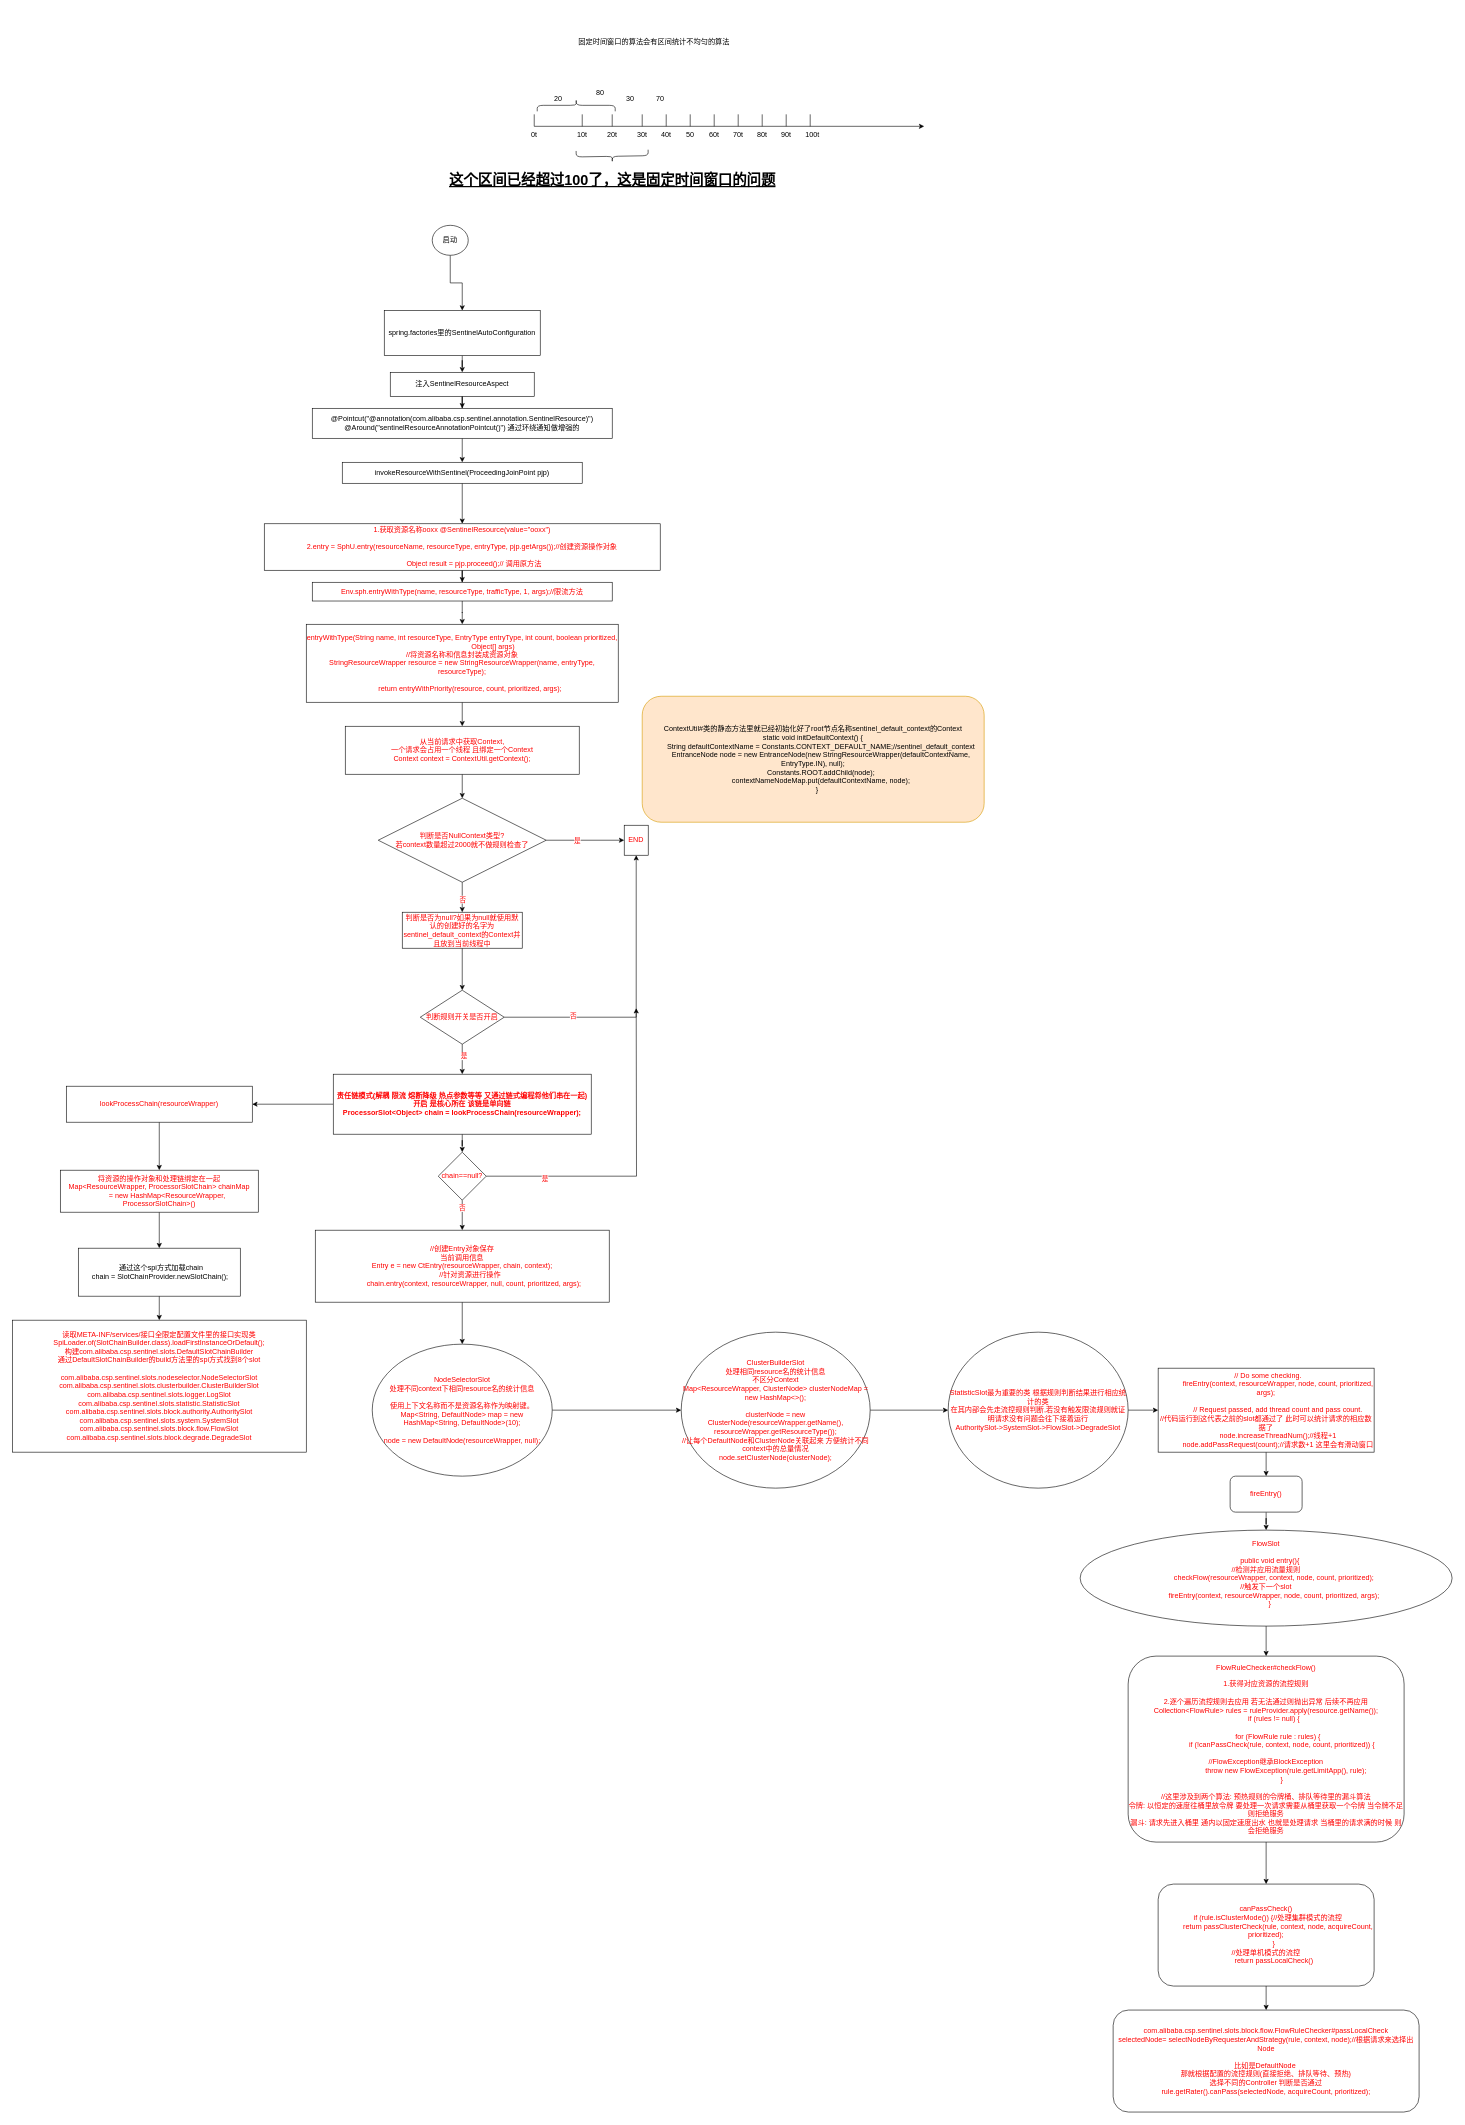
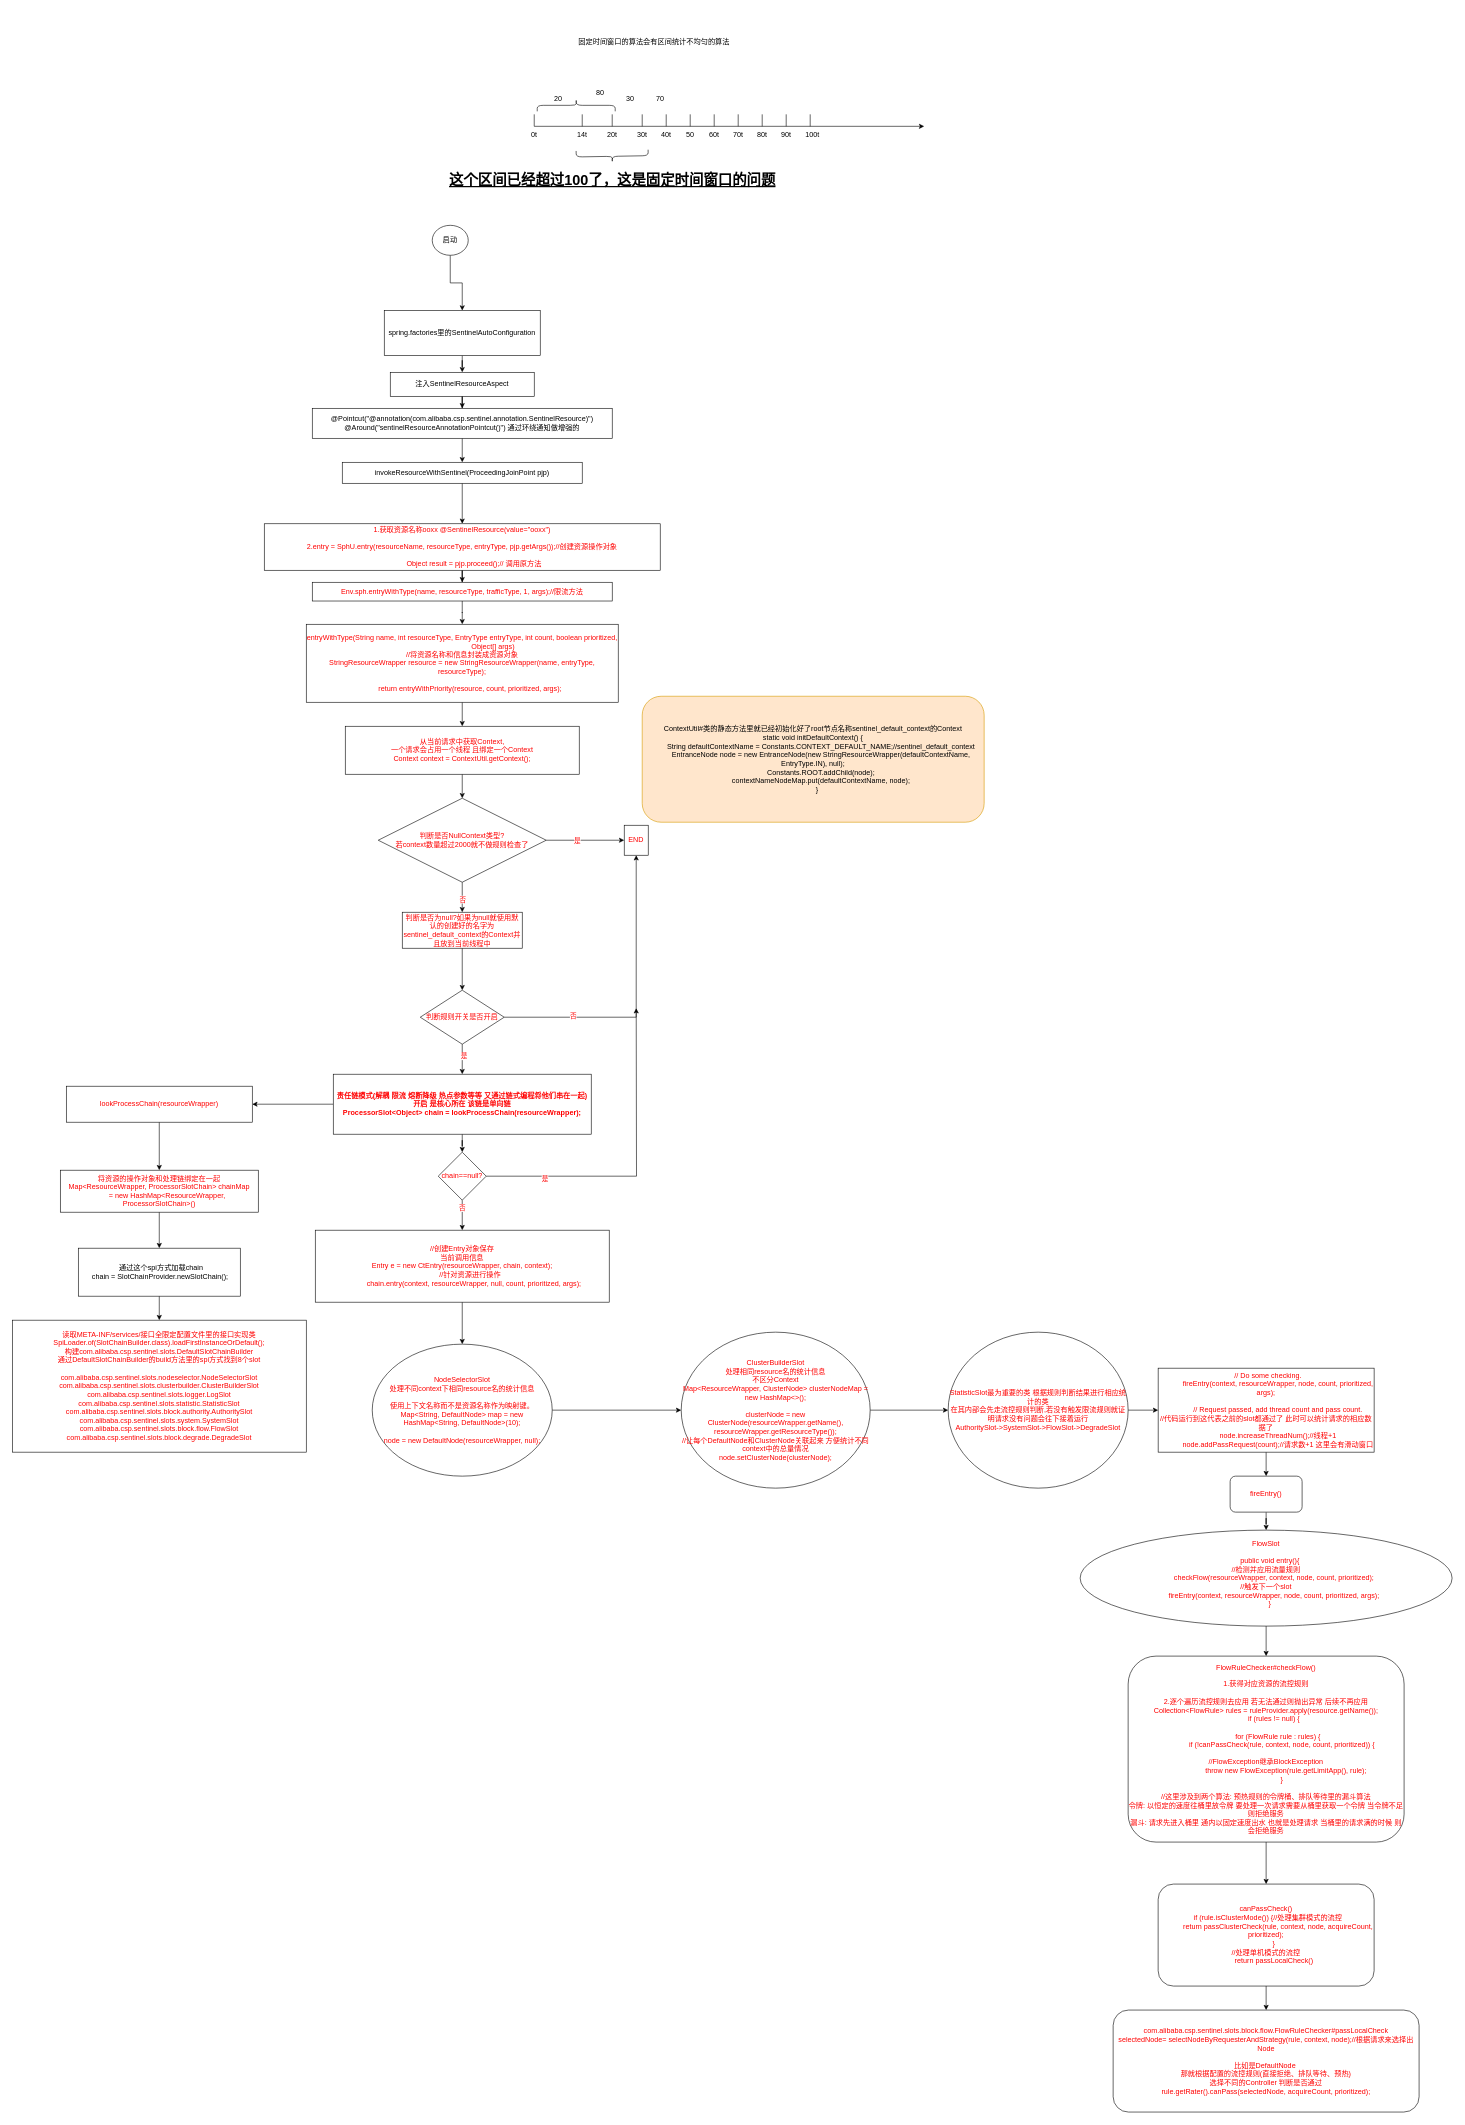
(582, 135) -> (582, 135)
